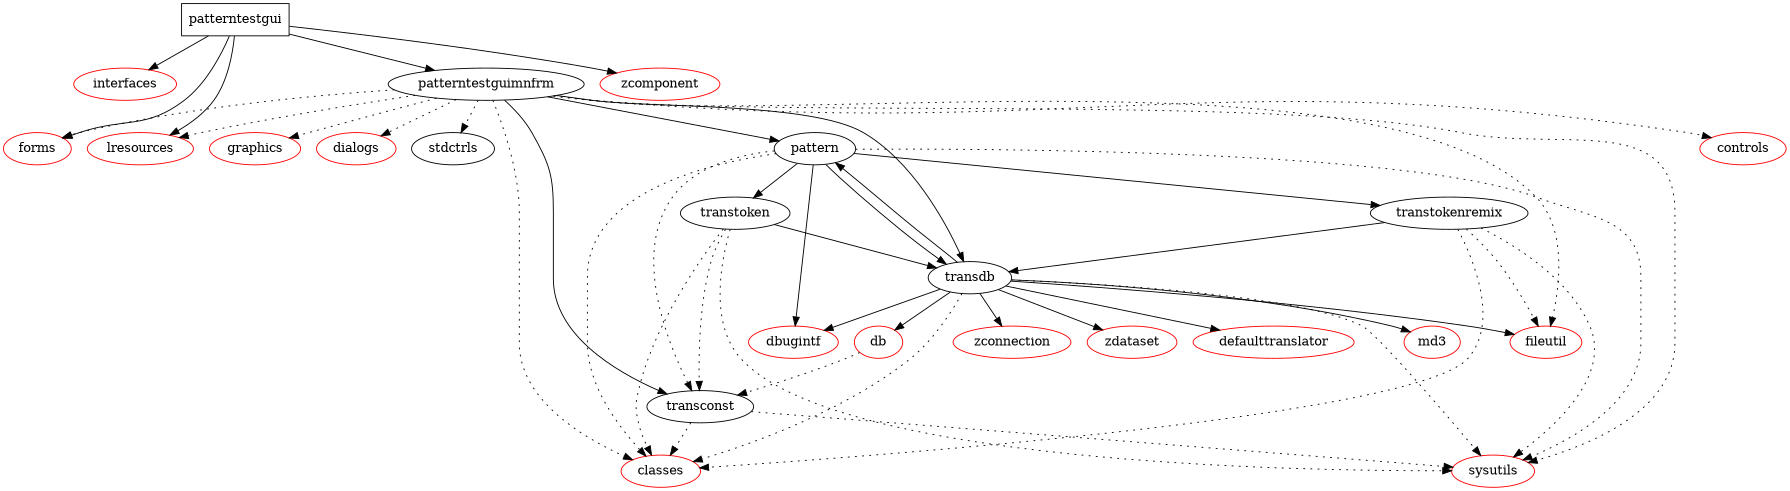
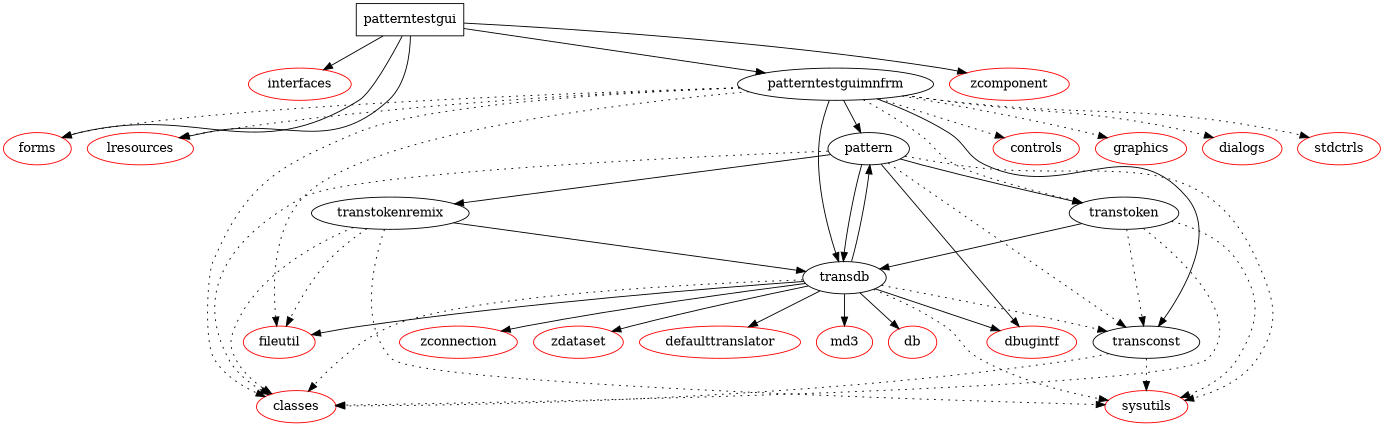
(1223, 113) -> (940, 154)
(453, 149) -> (1339, 149)
(804, 374) -> (990, 306)
